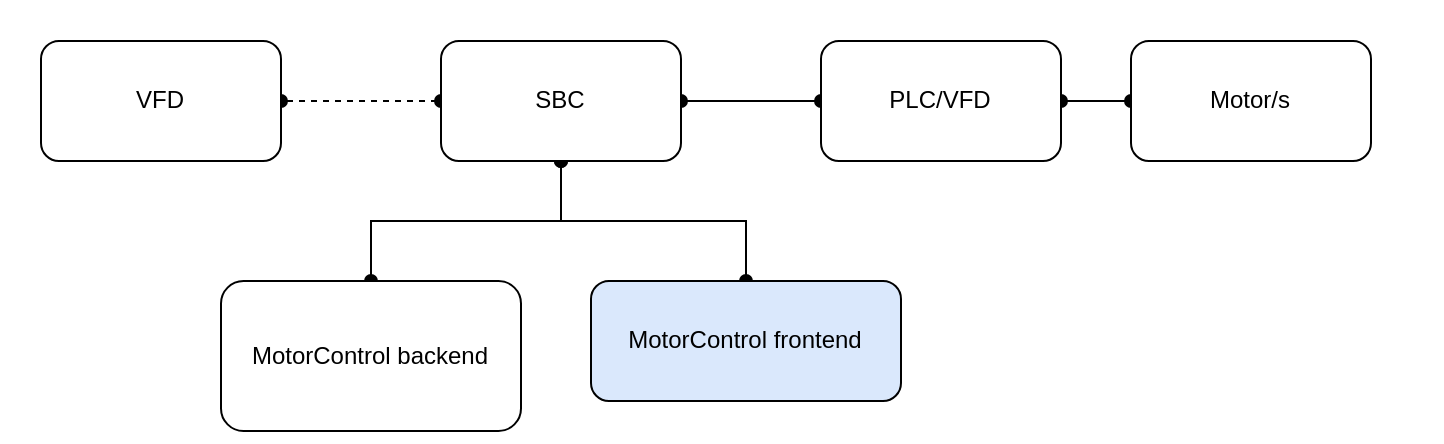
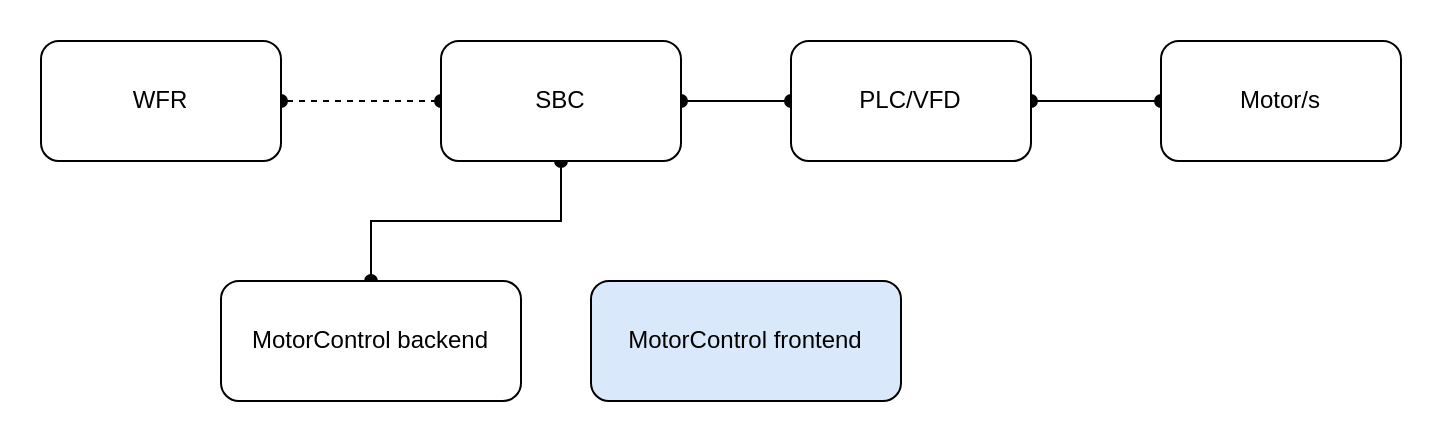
(161, 101) -> (161, 101)
(941, 101) -> (911, 101)
(1251, 101) -> (1281, 101)
(682, 221) -> none
(371, 356) -> (371, 341)
